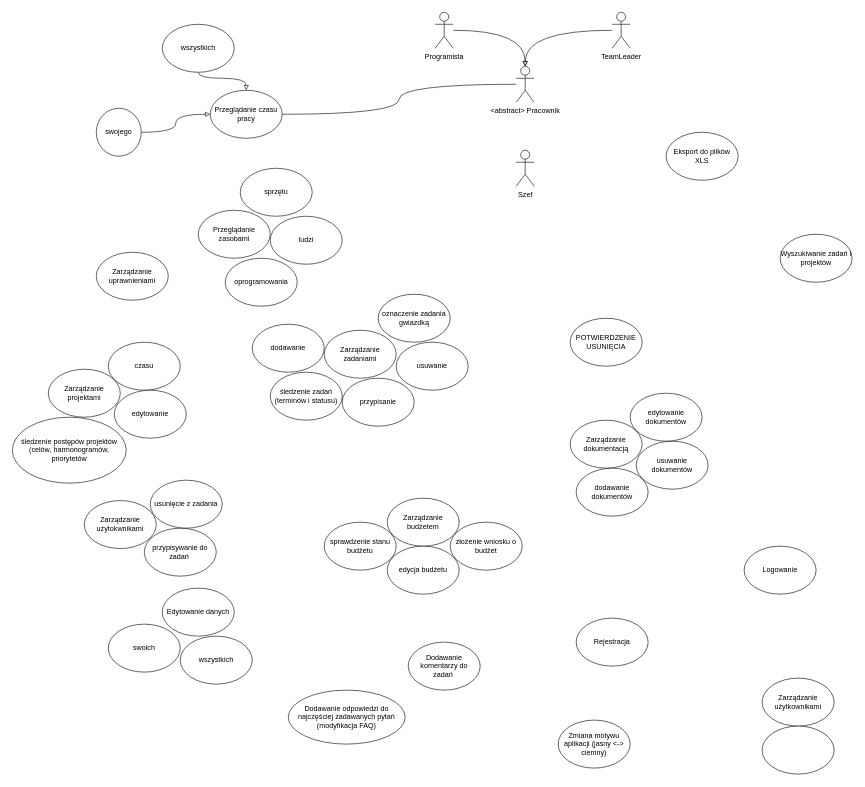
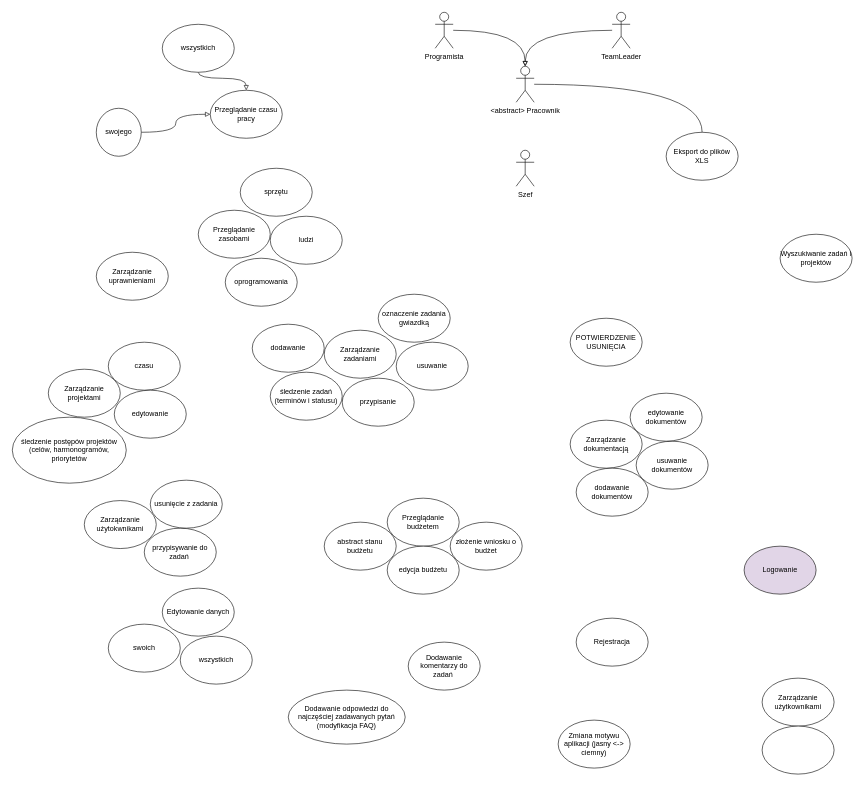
none -> (627, 90)
(399, 99) -> none
(423, 522) -> (423, 522)
(360, 546) -> (360, 546)
(780, 570) -> (780, 570)
